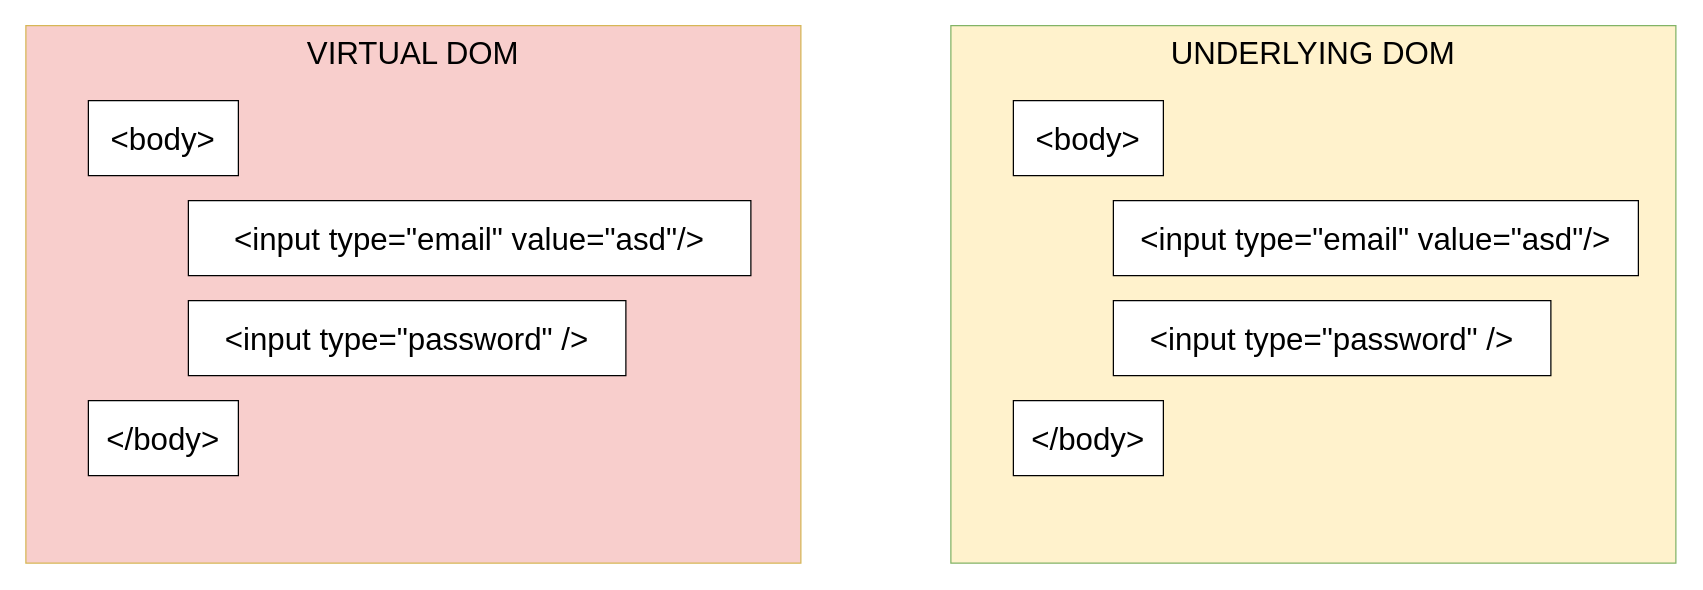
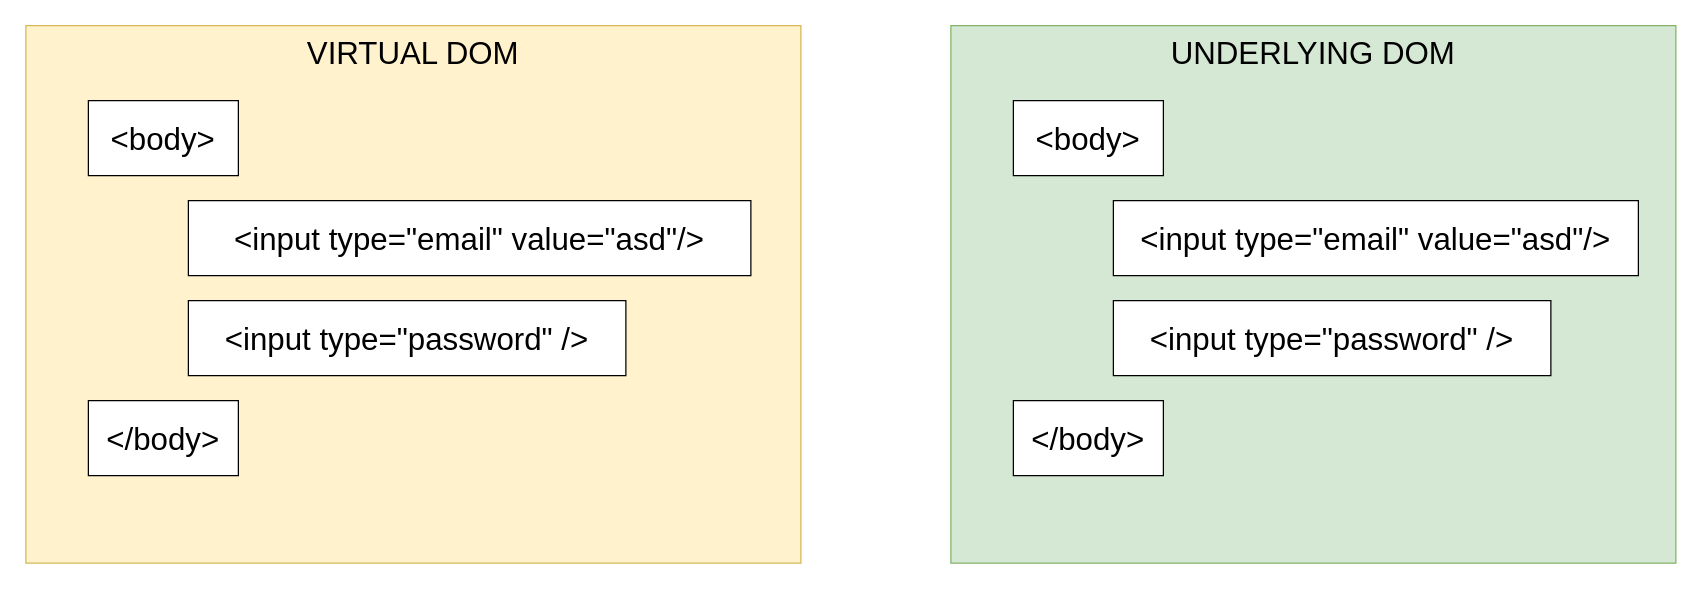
(413, 294) -> (413, 294)
(1313, 294) -> (1313, 294)
